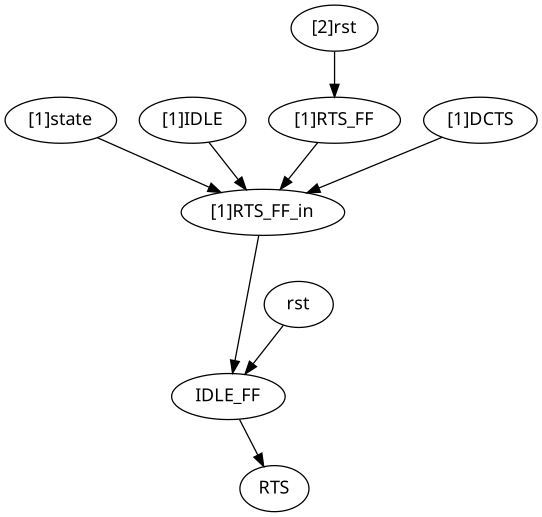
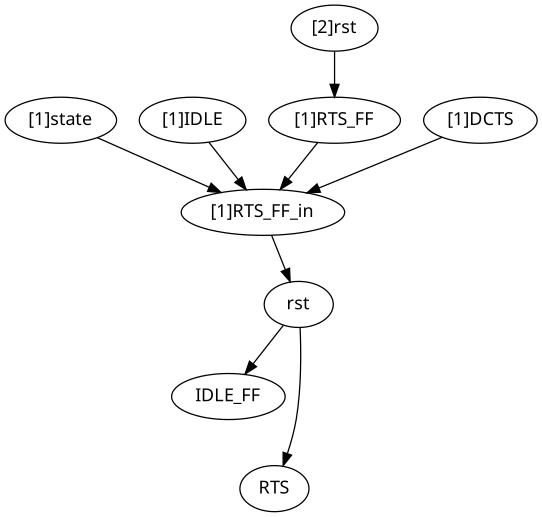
(247, 298) -> (278, 253)
(249, 437) -> (299, 391)
